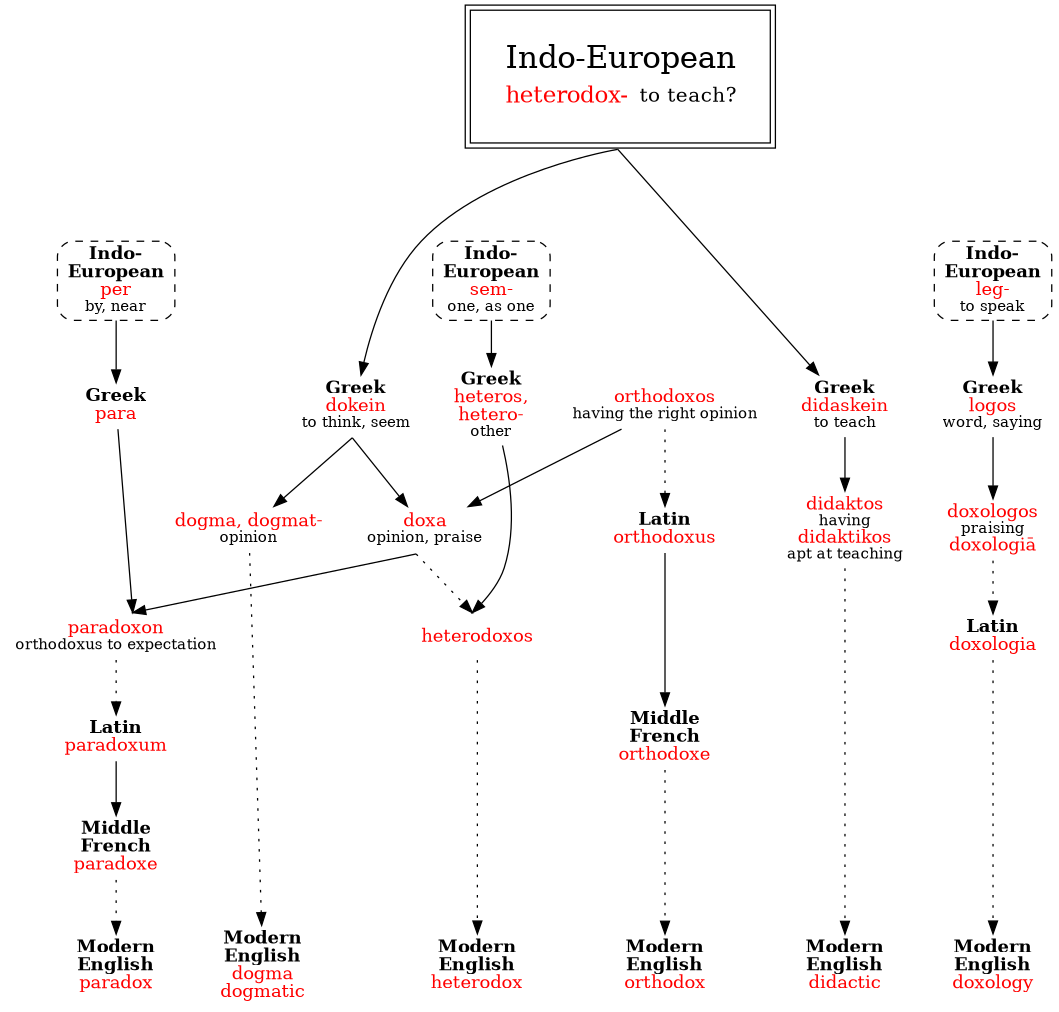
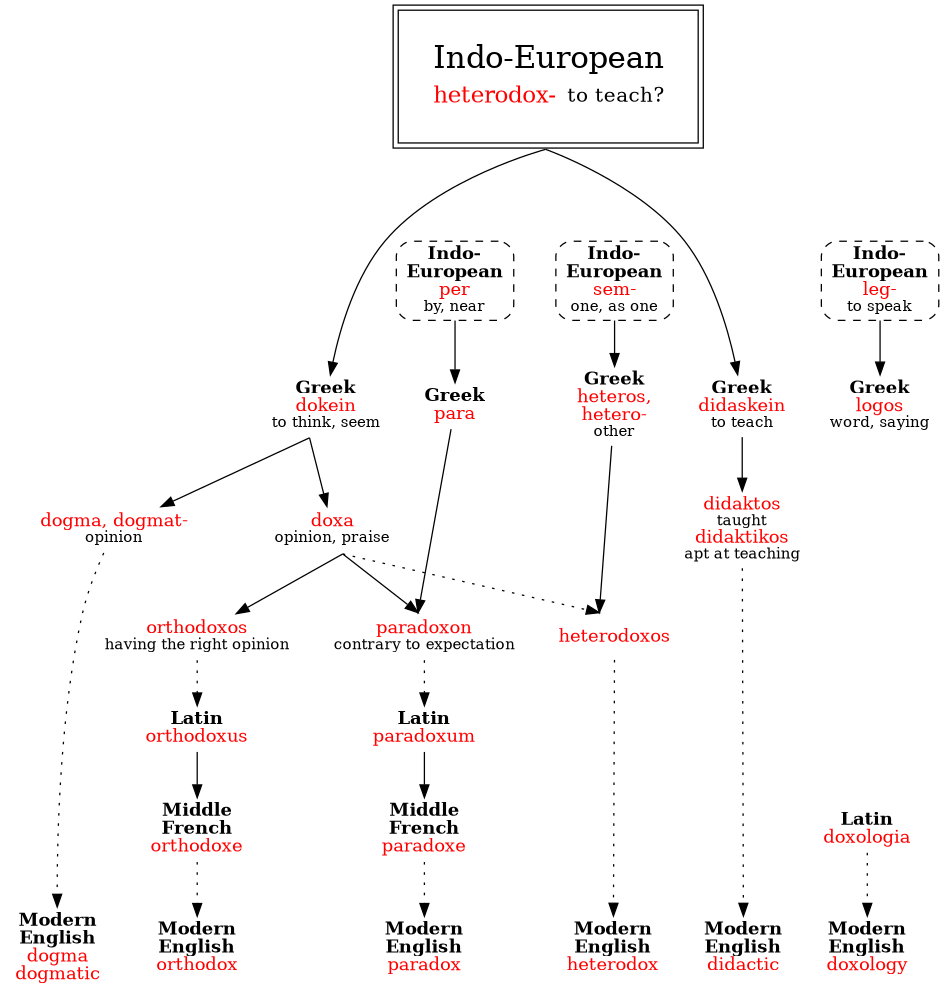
(551, 465) -> (295, 581)
(845, 521) -> (742, 521)
(993, 530) -> none
(116, 645) -> (424, 645)
